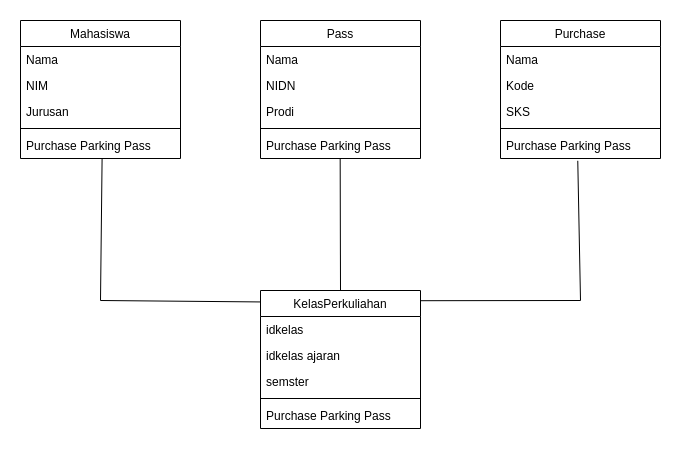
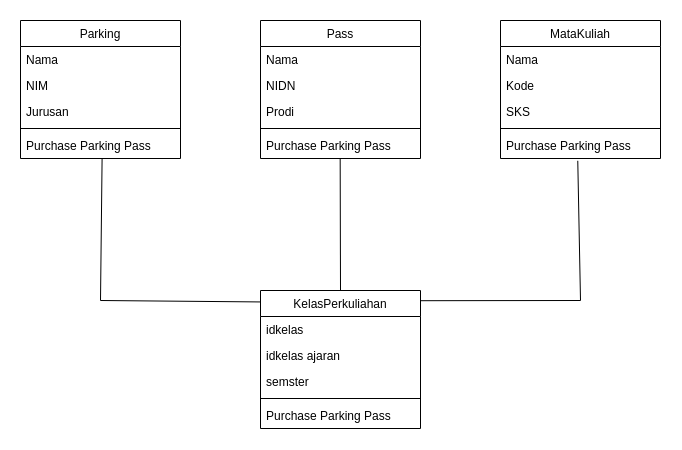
(100, 34) -> (100, 34)
(580, 34) -> (580, 34)
